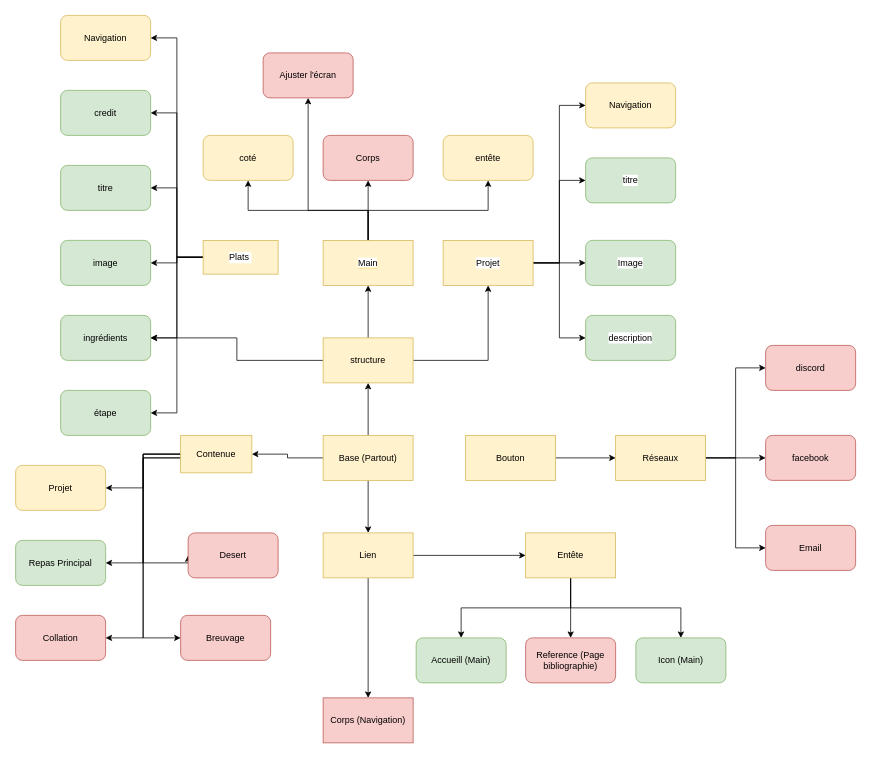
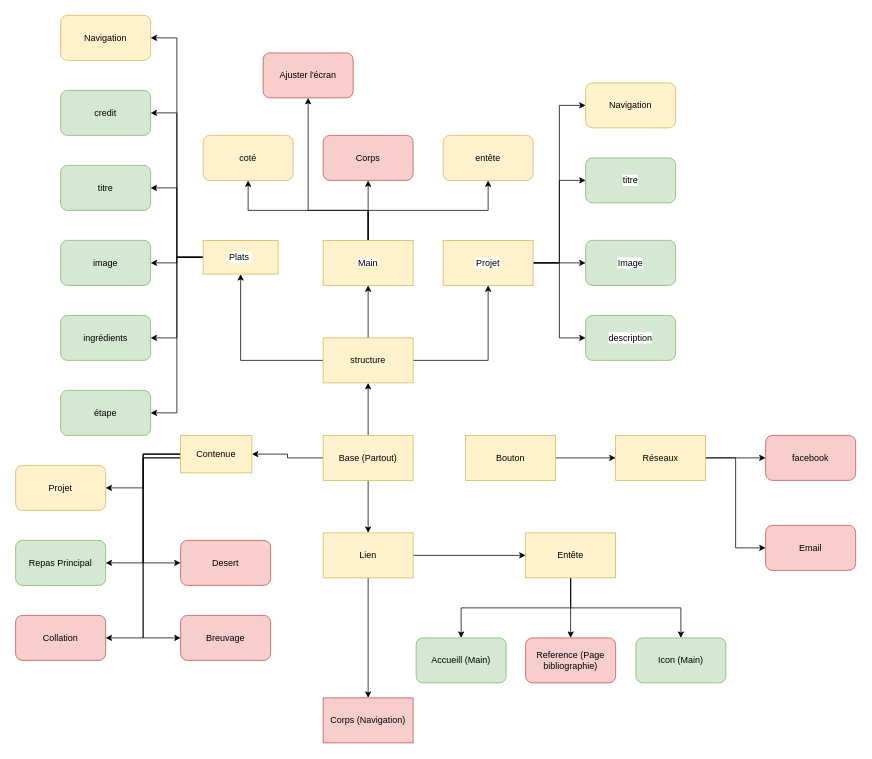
(222, 338) -> (240, 321)
(810, 368) -> none
(735, 411) -> none
(233, 555) -> (225, 563)
